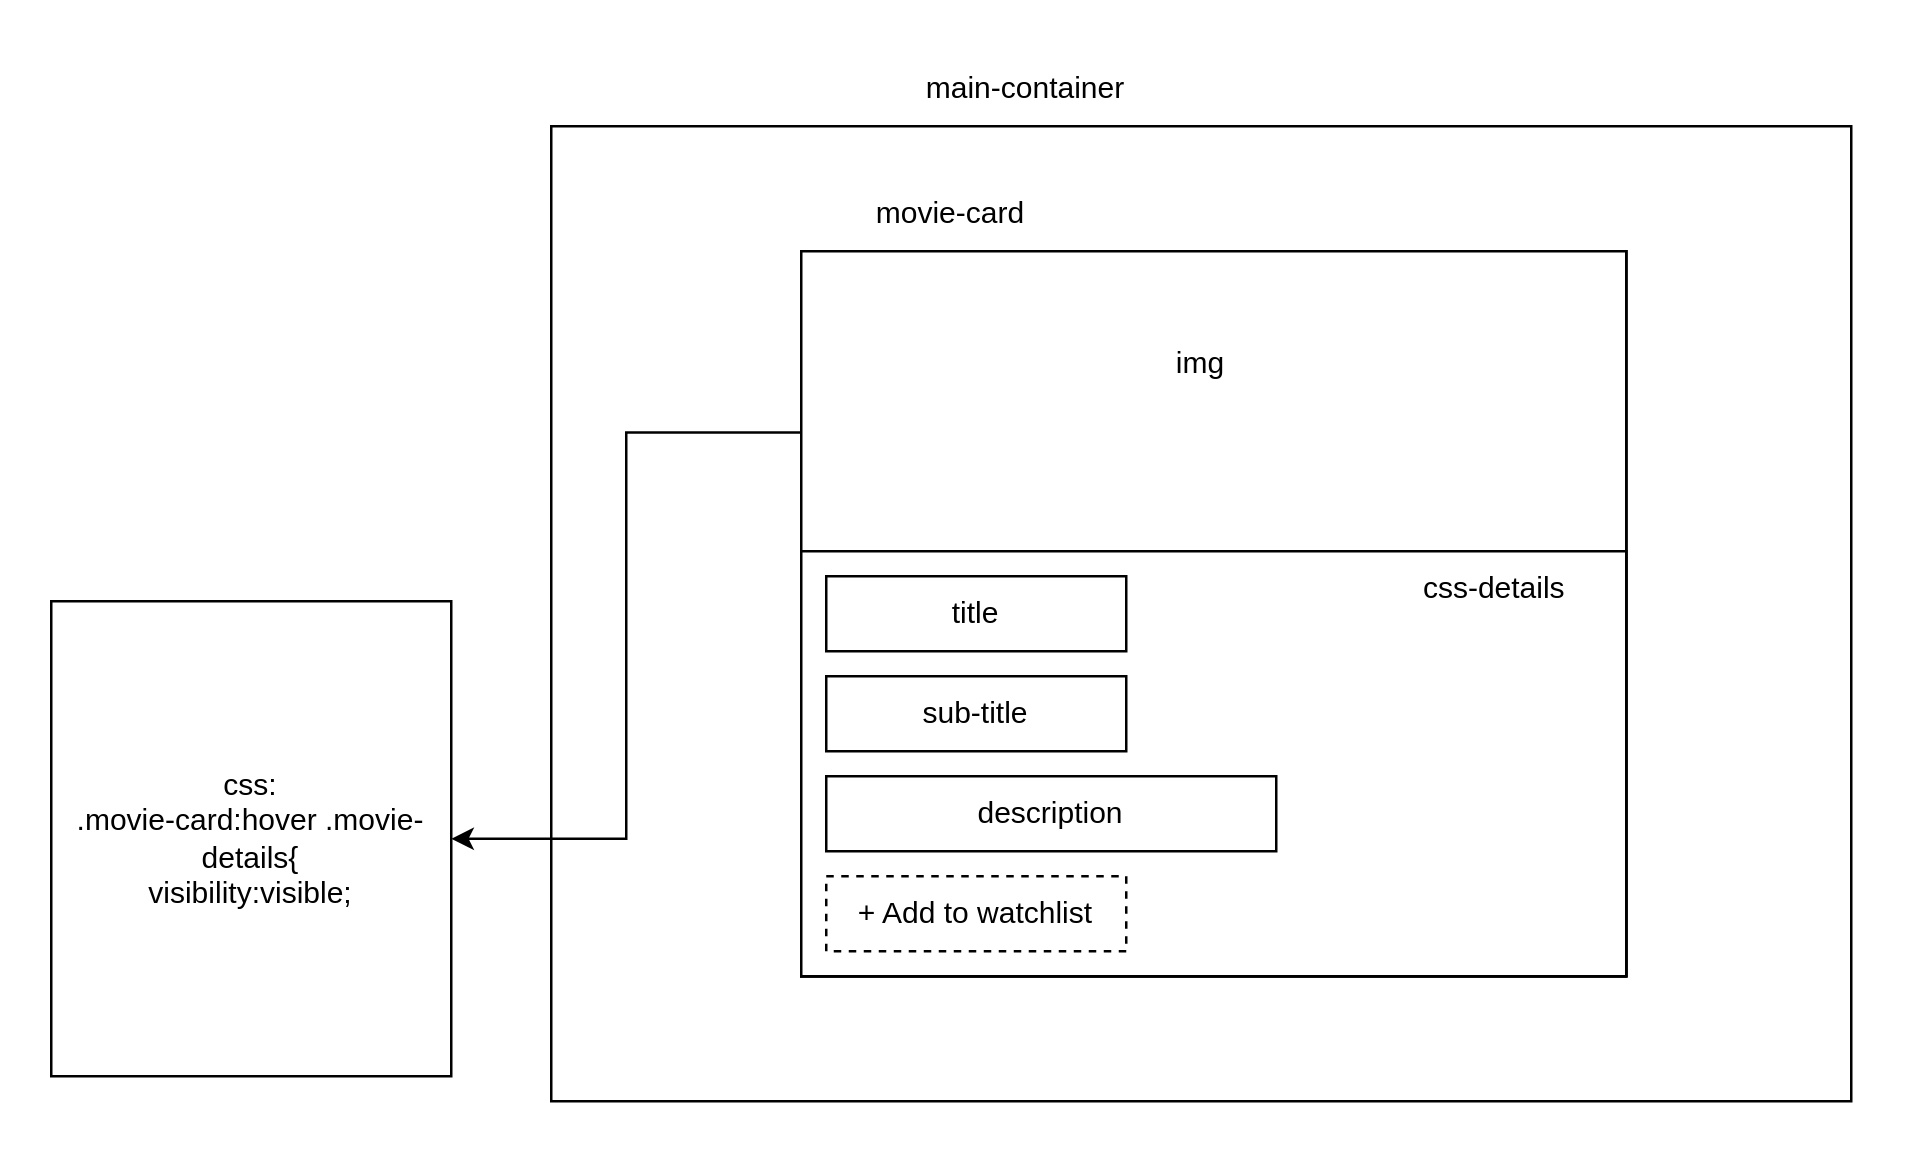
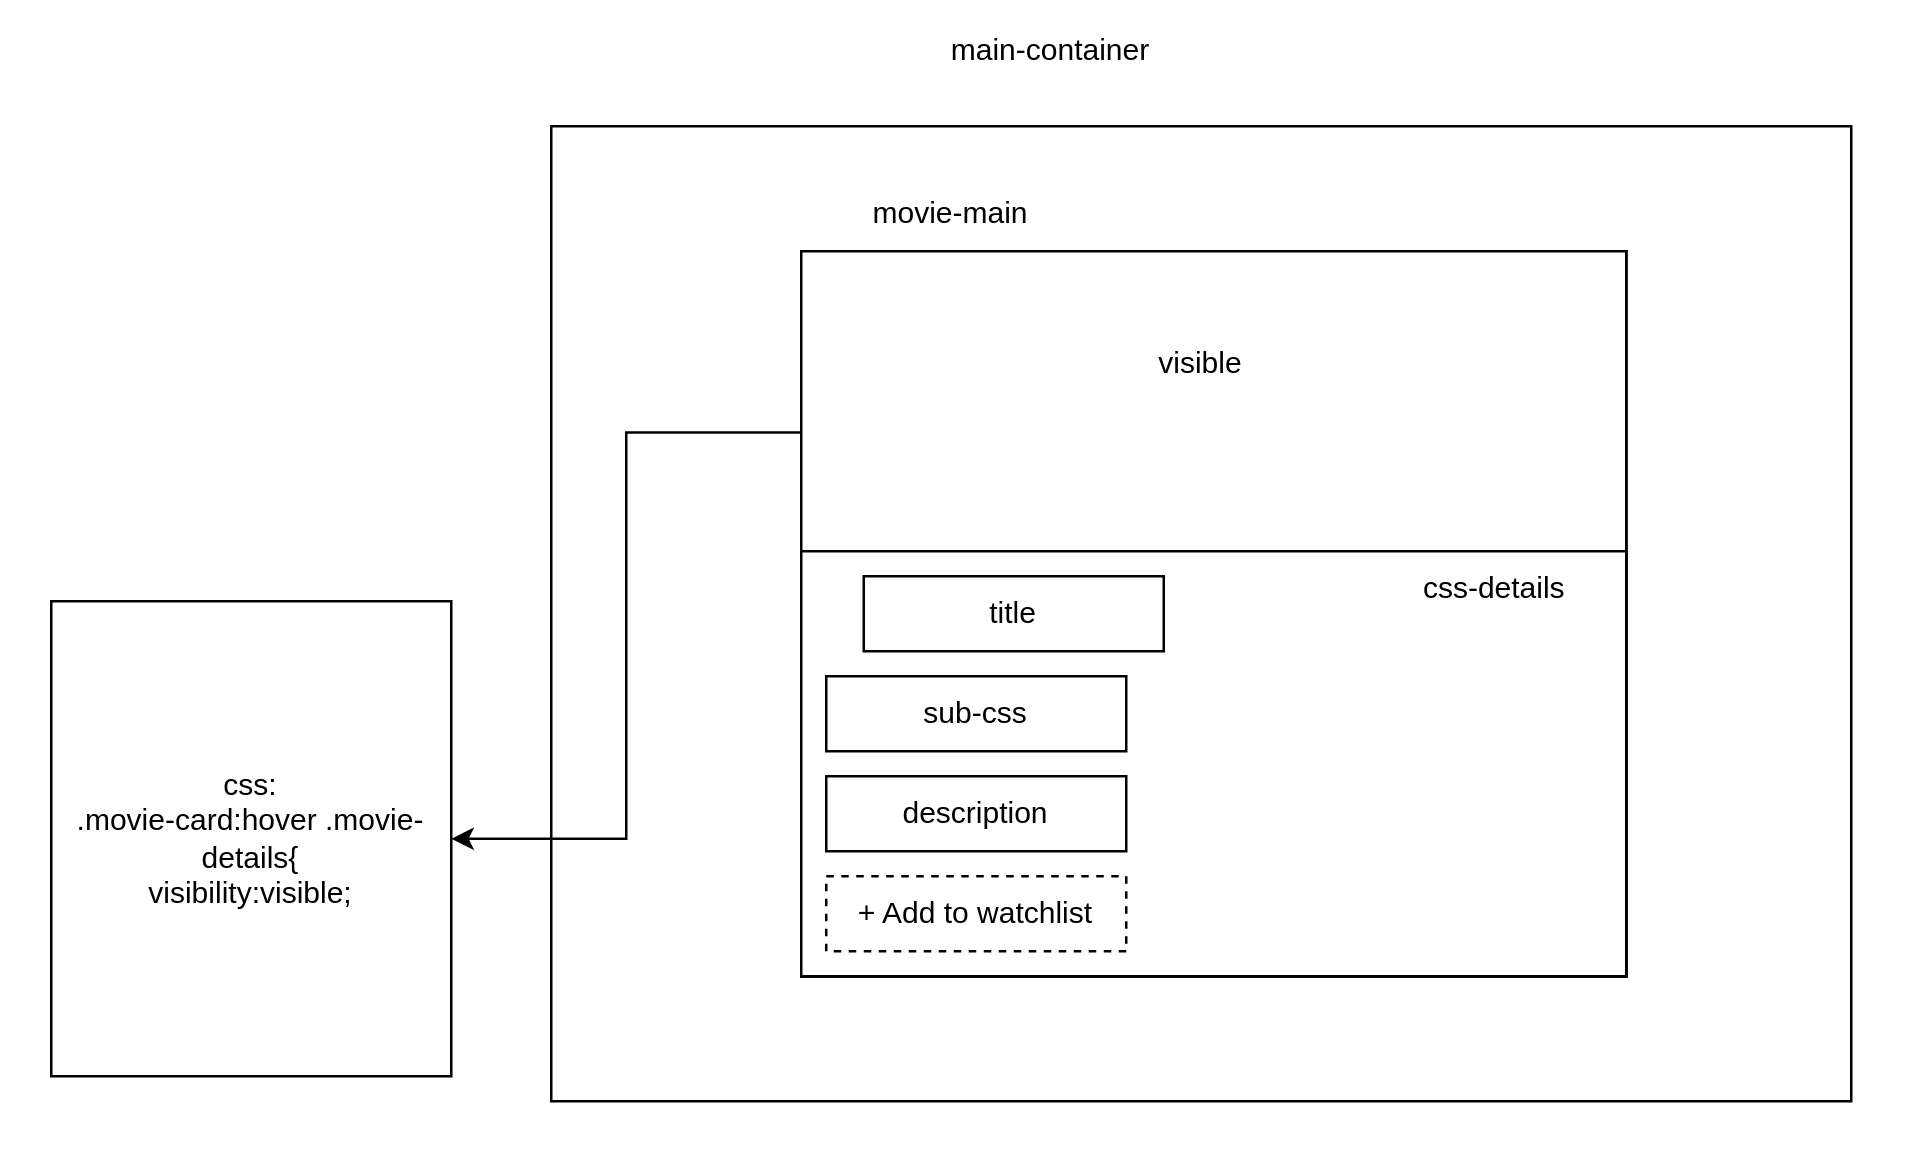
(1026, 89) -> (1051, 51)
(951, 214) -> (951, 214)
(1201, 364) -> (1201, 364)
(976, 614) -> (1014, 614)
(976, 714) -> (976, 714)
(1051, 814) -> (976, 814)
